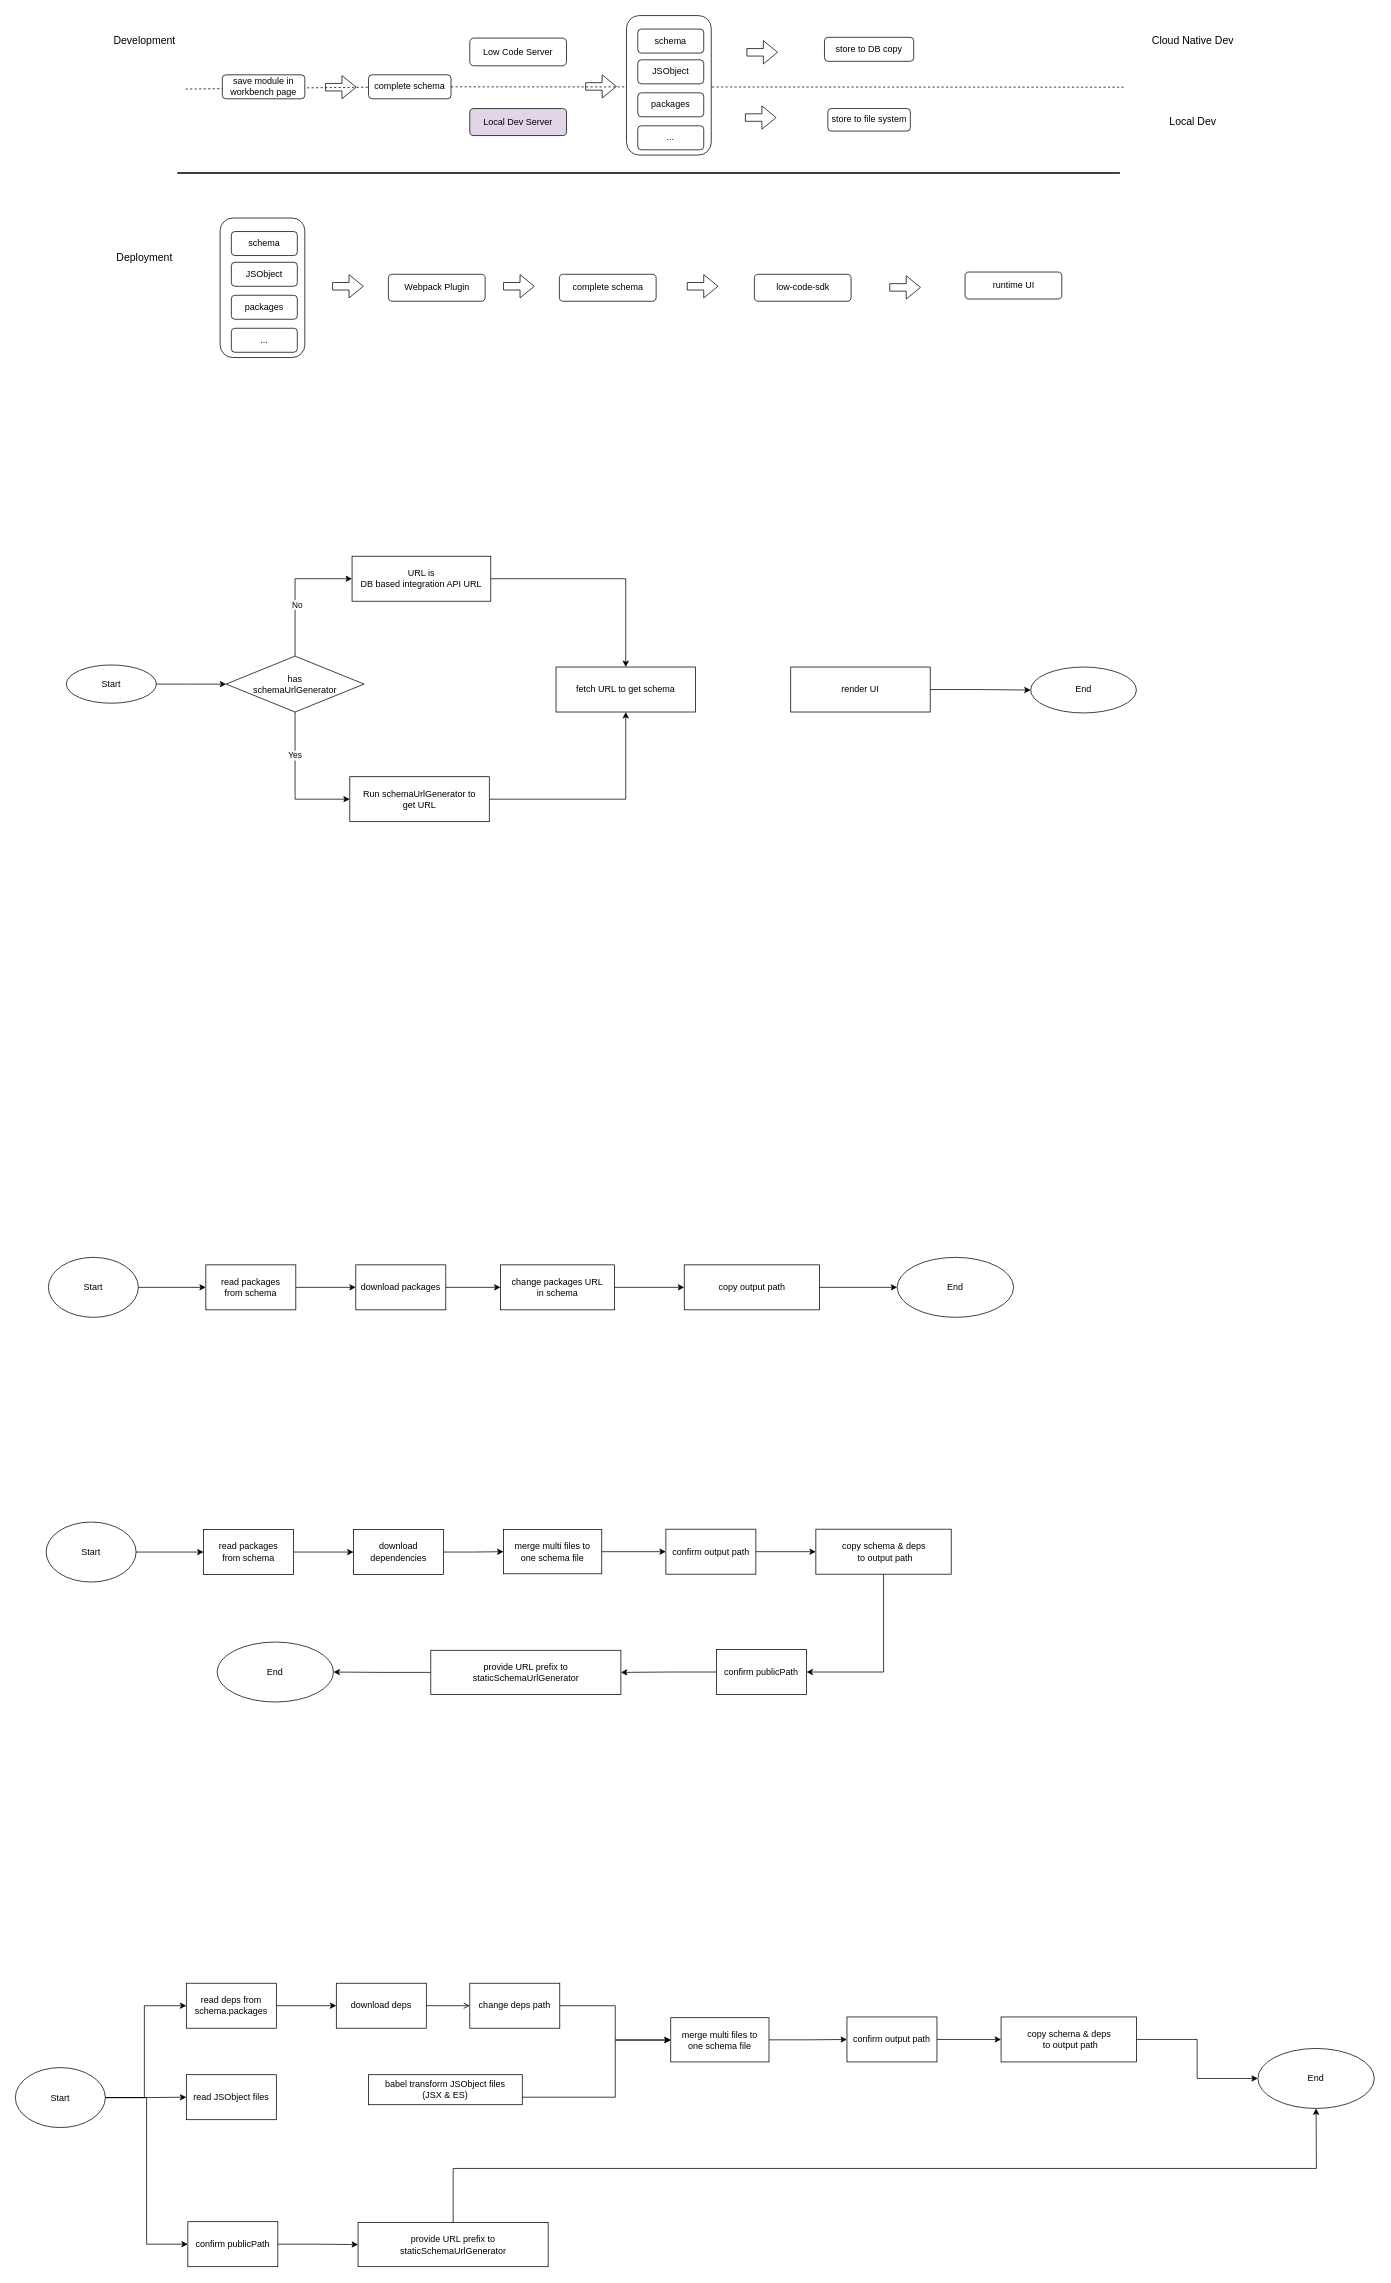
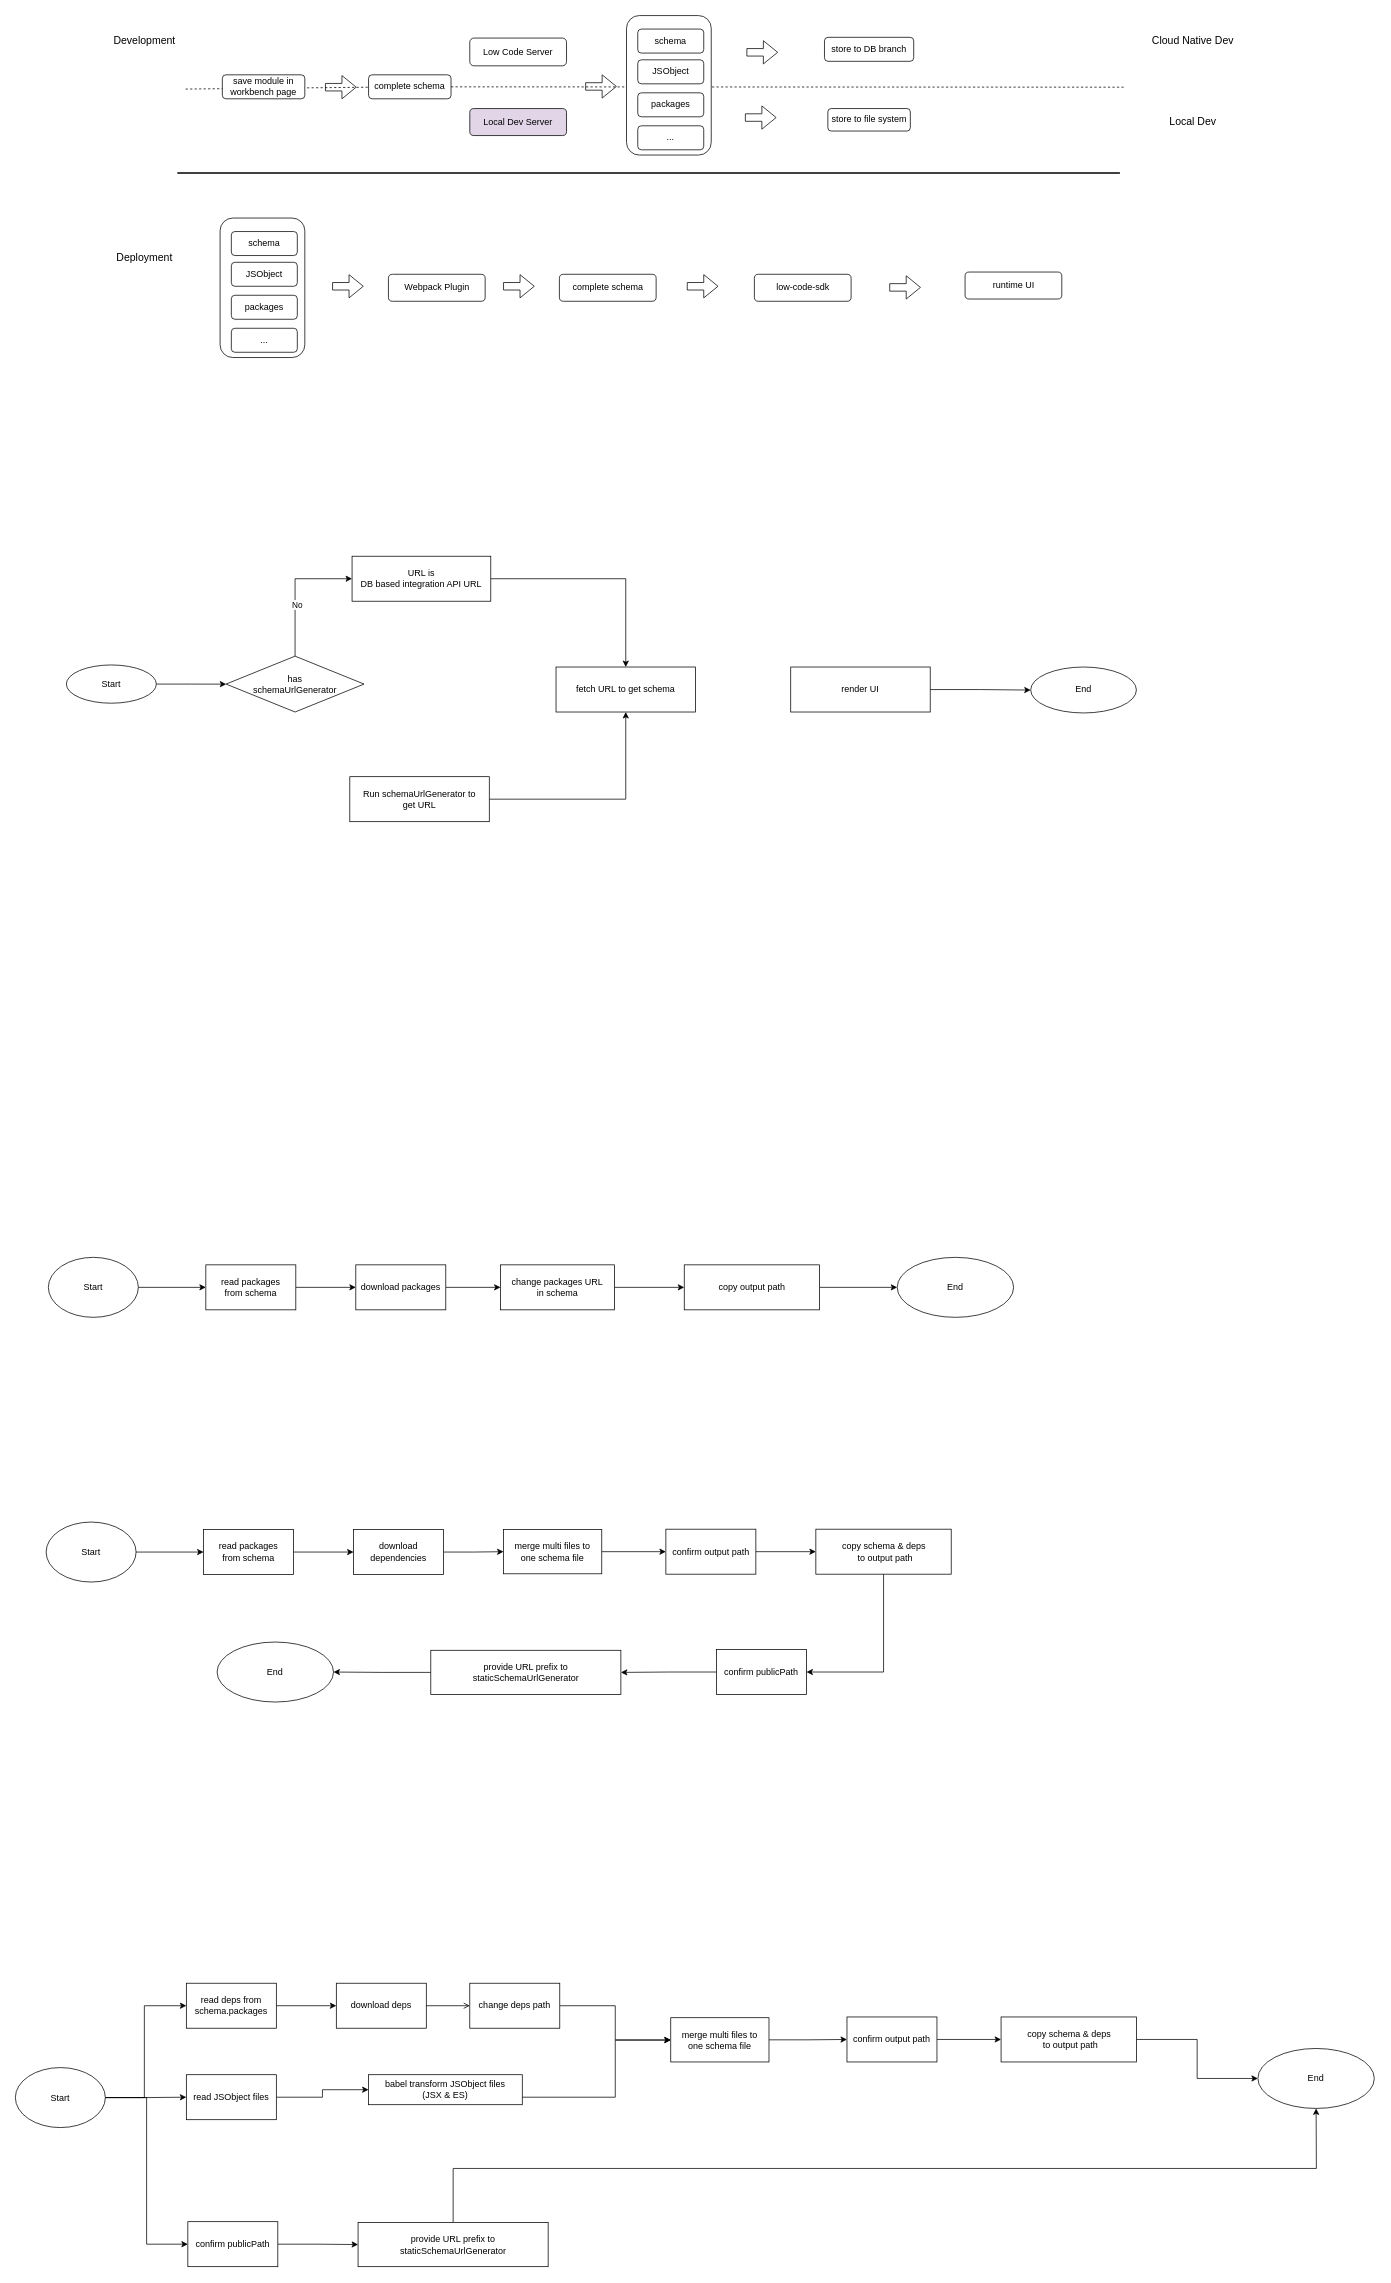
(869, 49) -> (869, 49)
(319, 799) -> none
none -> (323, 2096)
